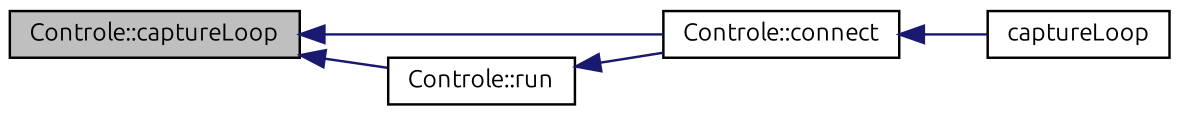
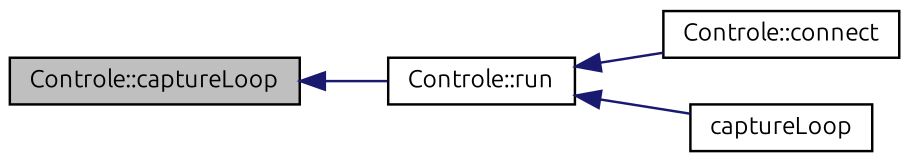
(494, 34) -> none
(956, 34) -> (645, 107)
